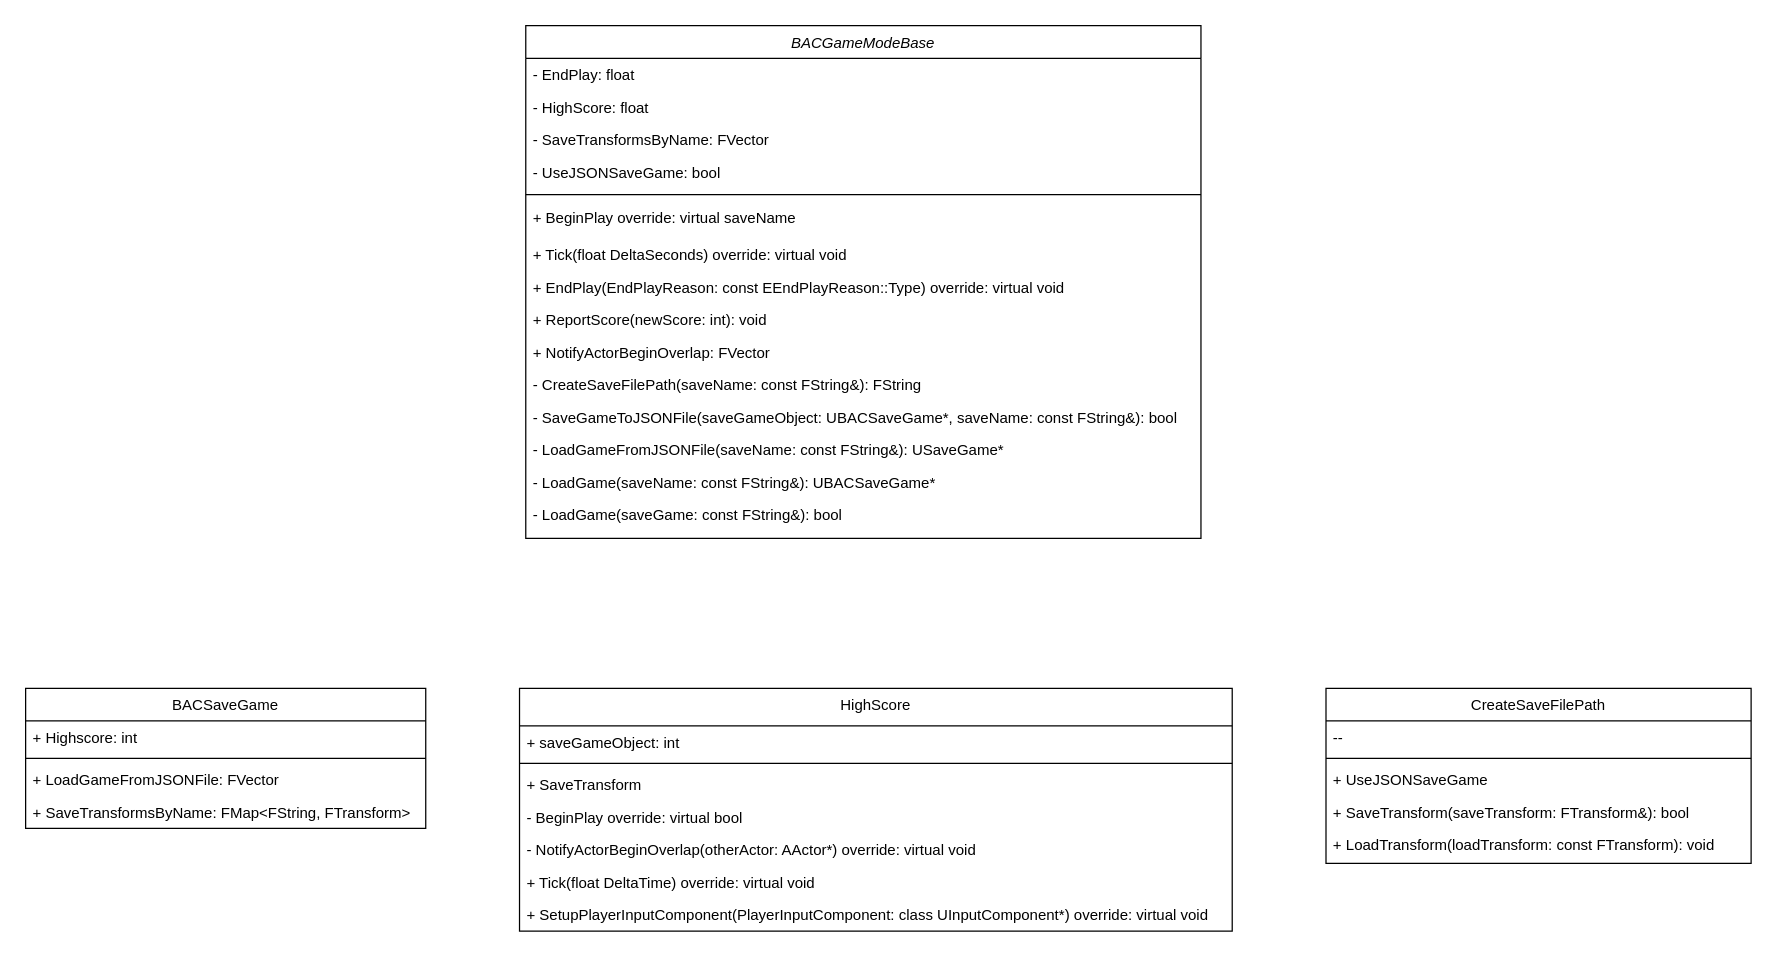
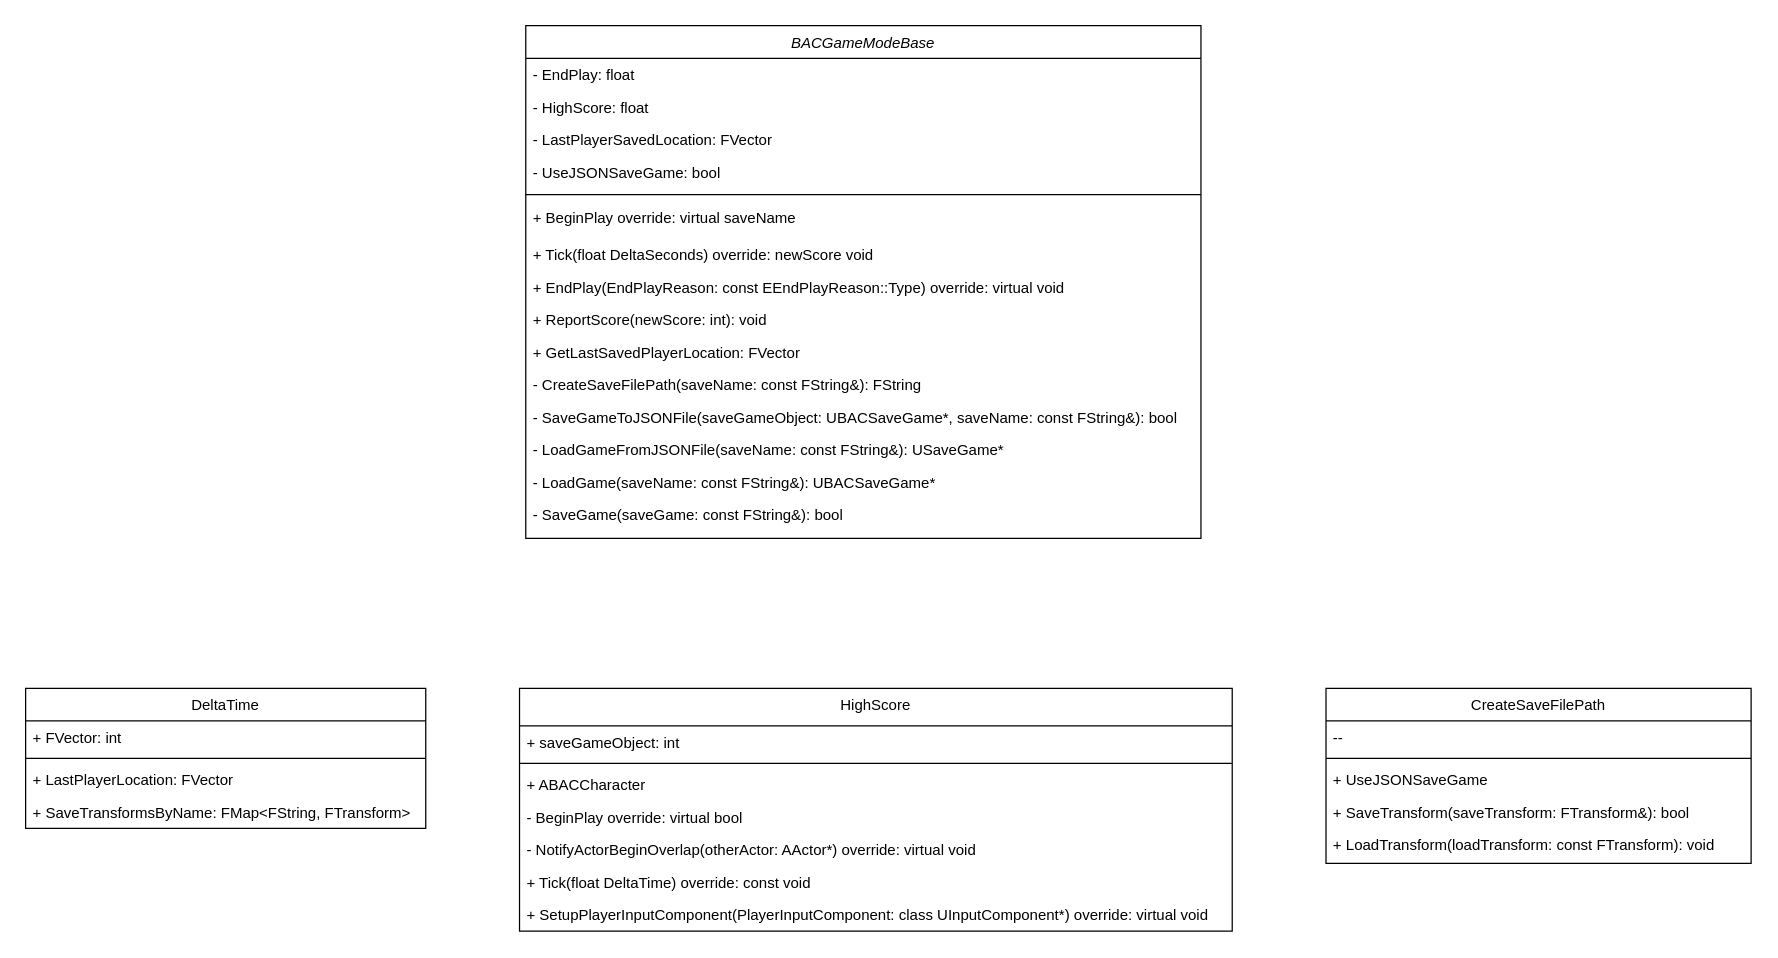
(657, 140) -> (666, 140)
(713, 255) -> (721, 255)
(664, 353) -> (678, 353)
(693, 515) -> (693, 515)
(225, 705) -> (225, 705)
(90, 738) -> (84, 738)
(153, 780) -> (145, 780)
(587, 785) -> (587, 785)
(692, 883) -> (688, 883)
